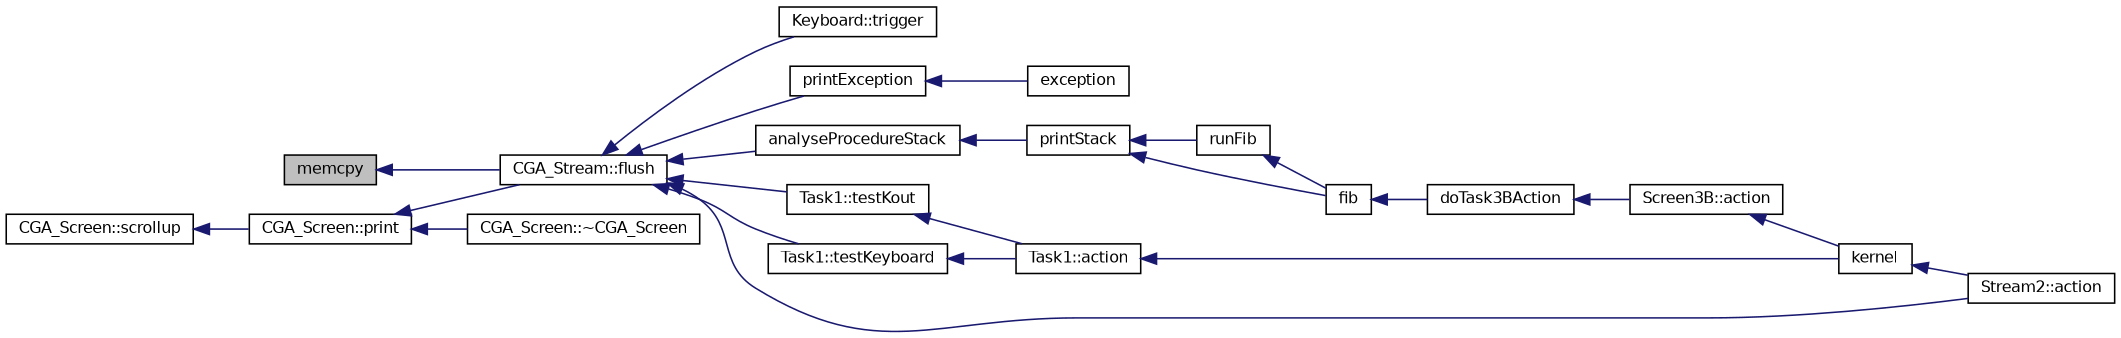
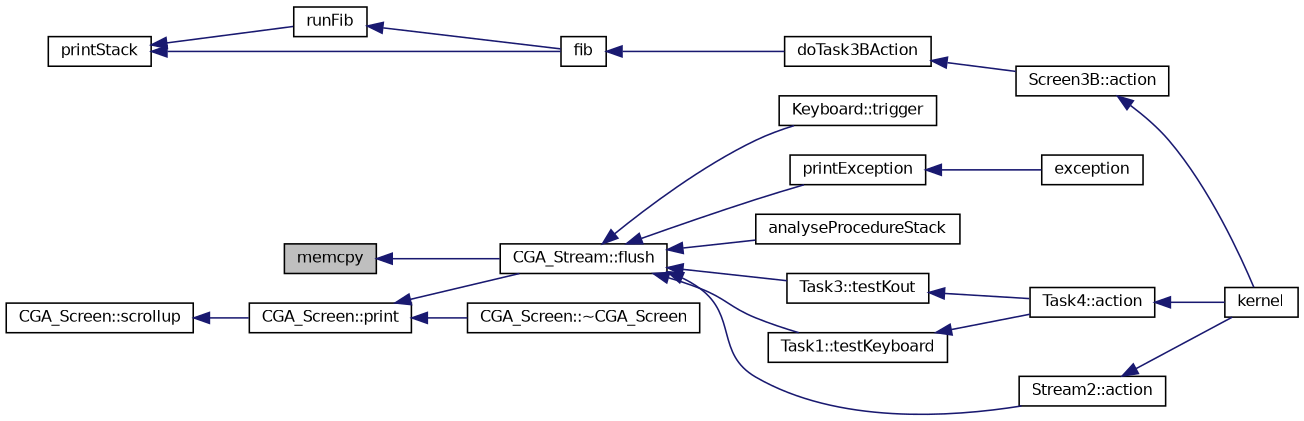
(1002, 140) -> none
(858, 199) -> (858, 288)
(1078, 259) -> (1092, 302)
(1948, 272) -> (1184, 343)
